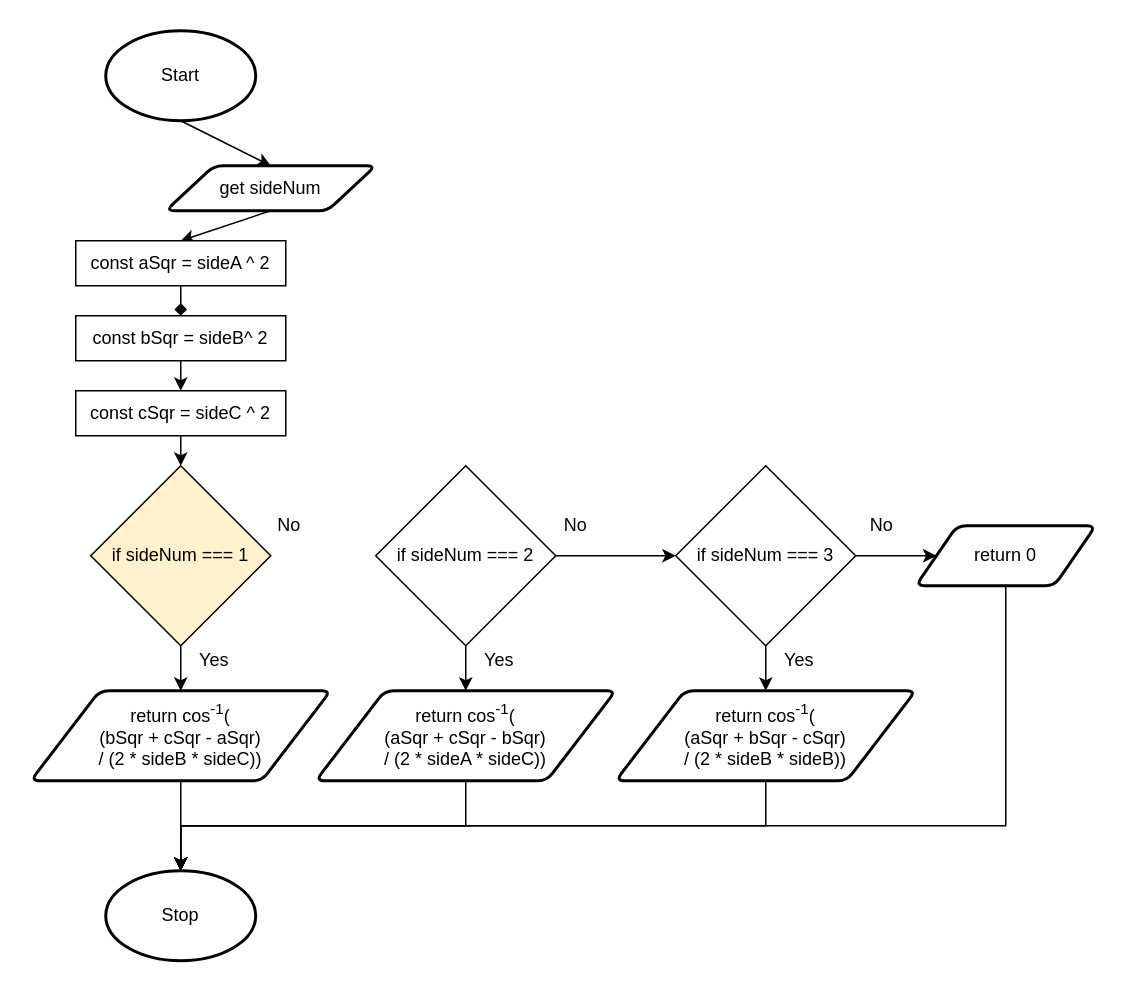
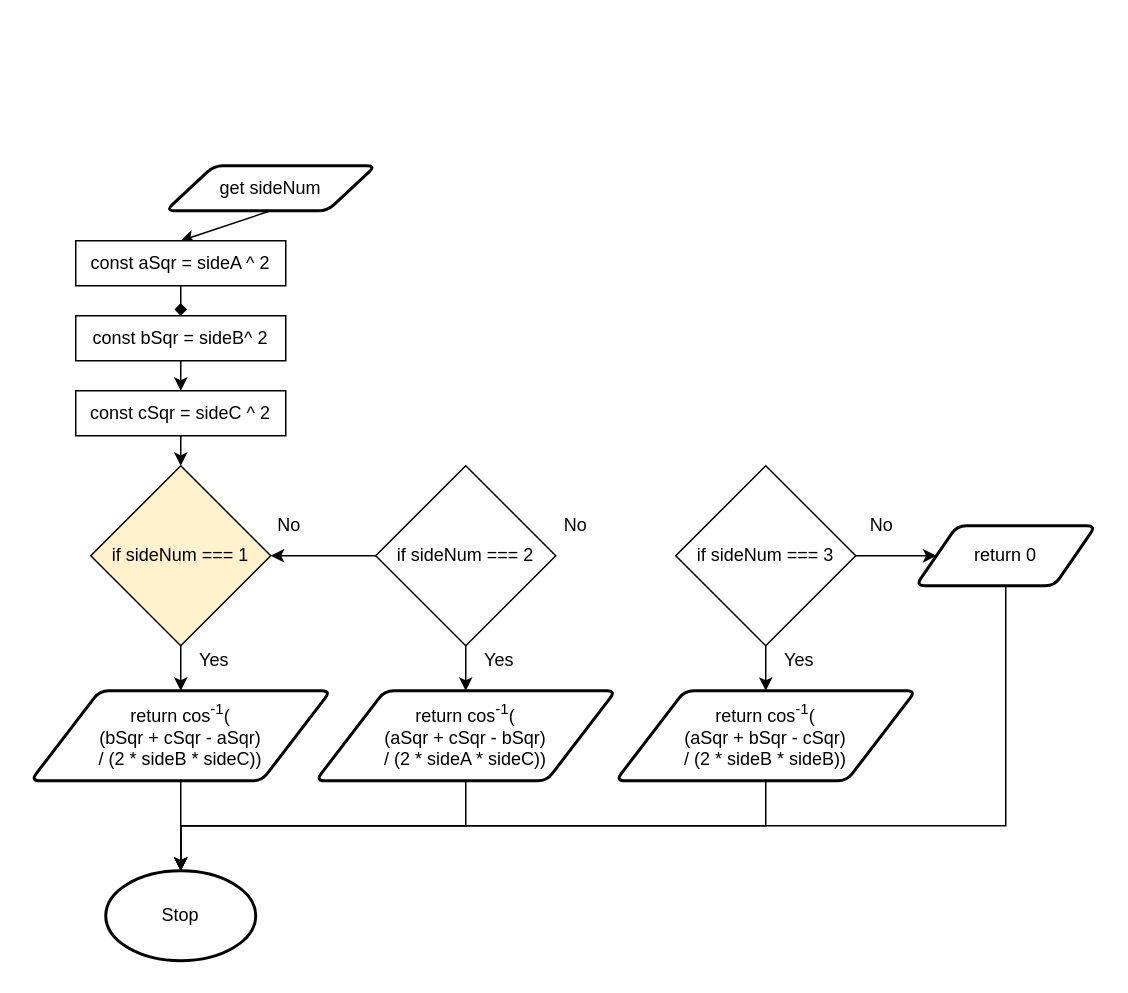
(181, 76) -> none
(221, 141) -> none
(611, 556) -> (328, 556)
